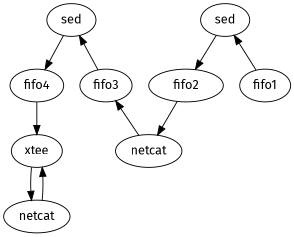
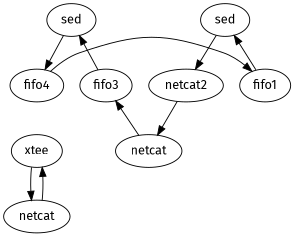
(186, 86) -> (186, 86)
(37, 114) -> (147, 38)
